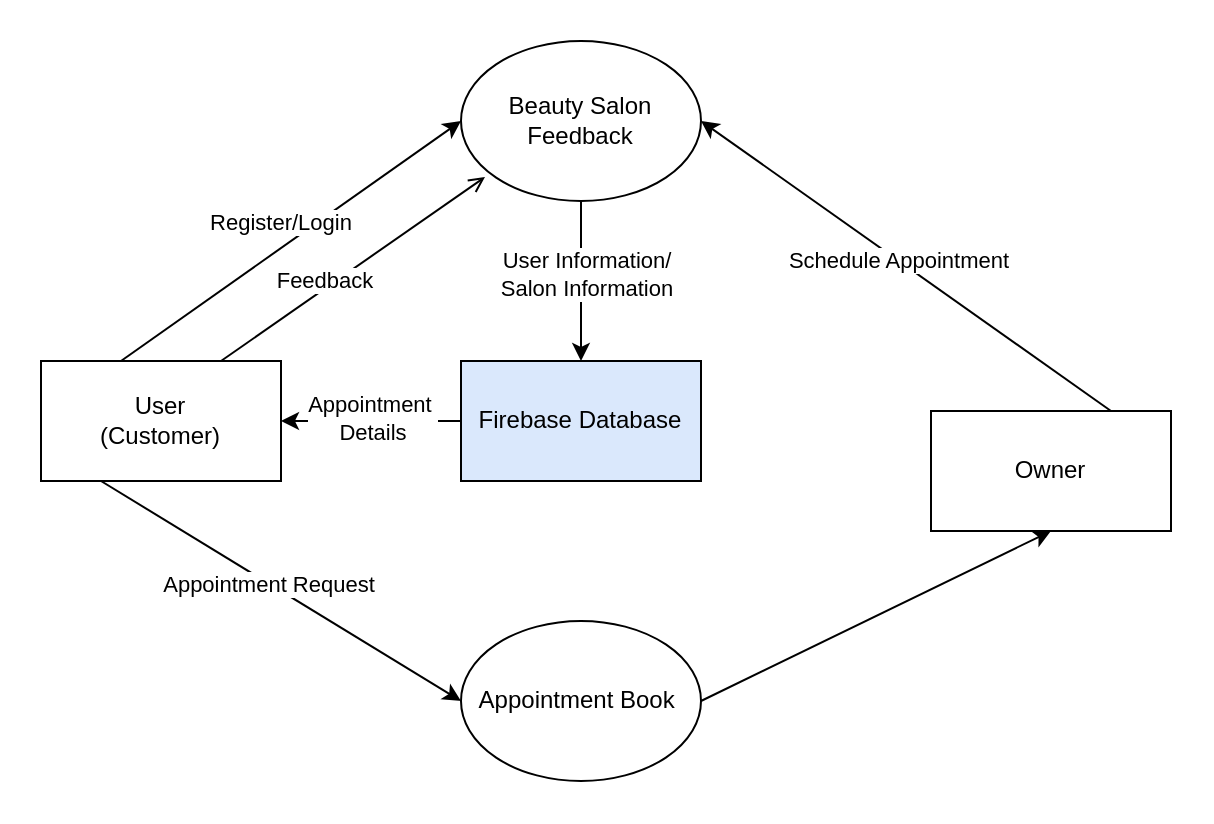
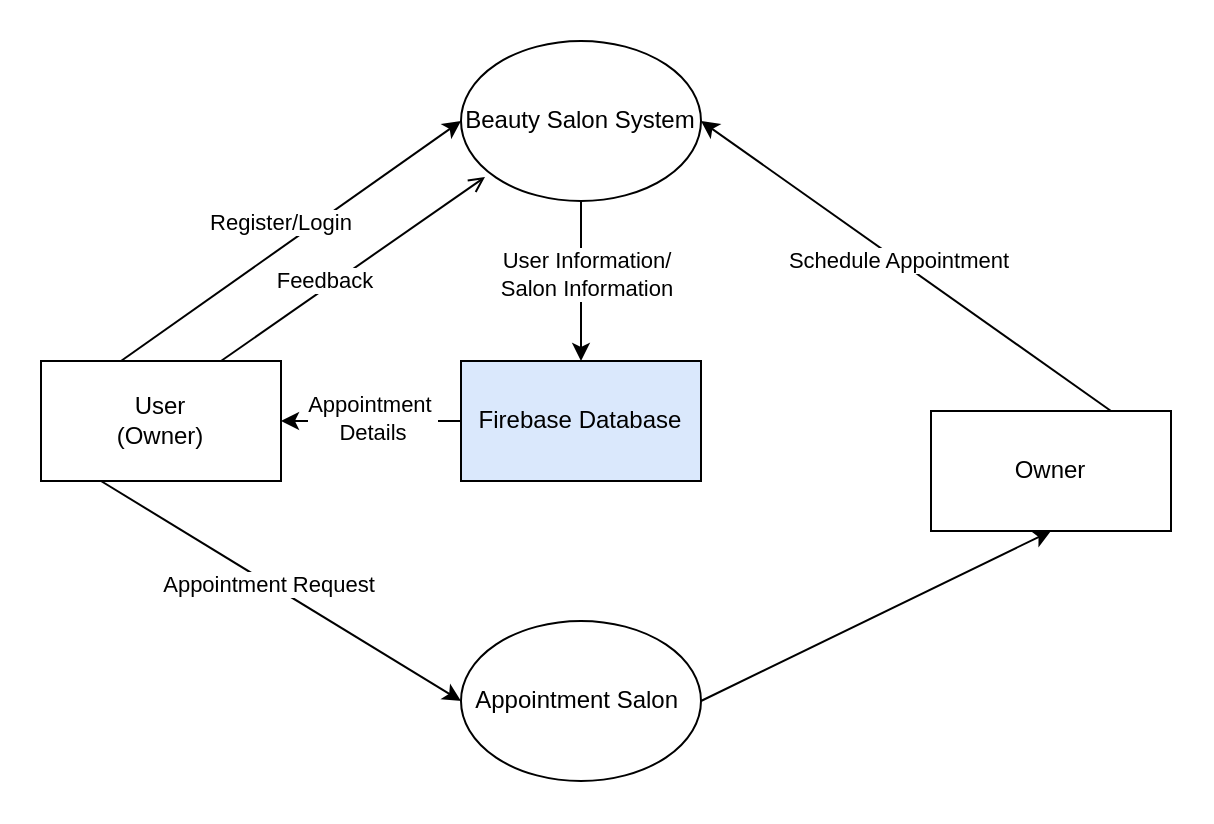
(581, 121) -> (581, 121)
(161, 421) -> (161, 421)
(581, 701) -> (581, 701)
